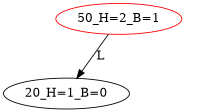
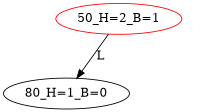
(66, 94) -> (66, 94)
